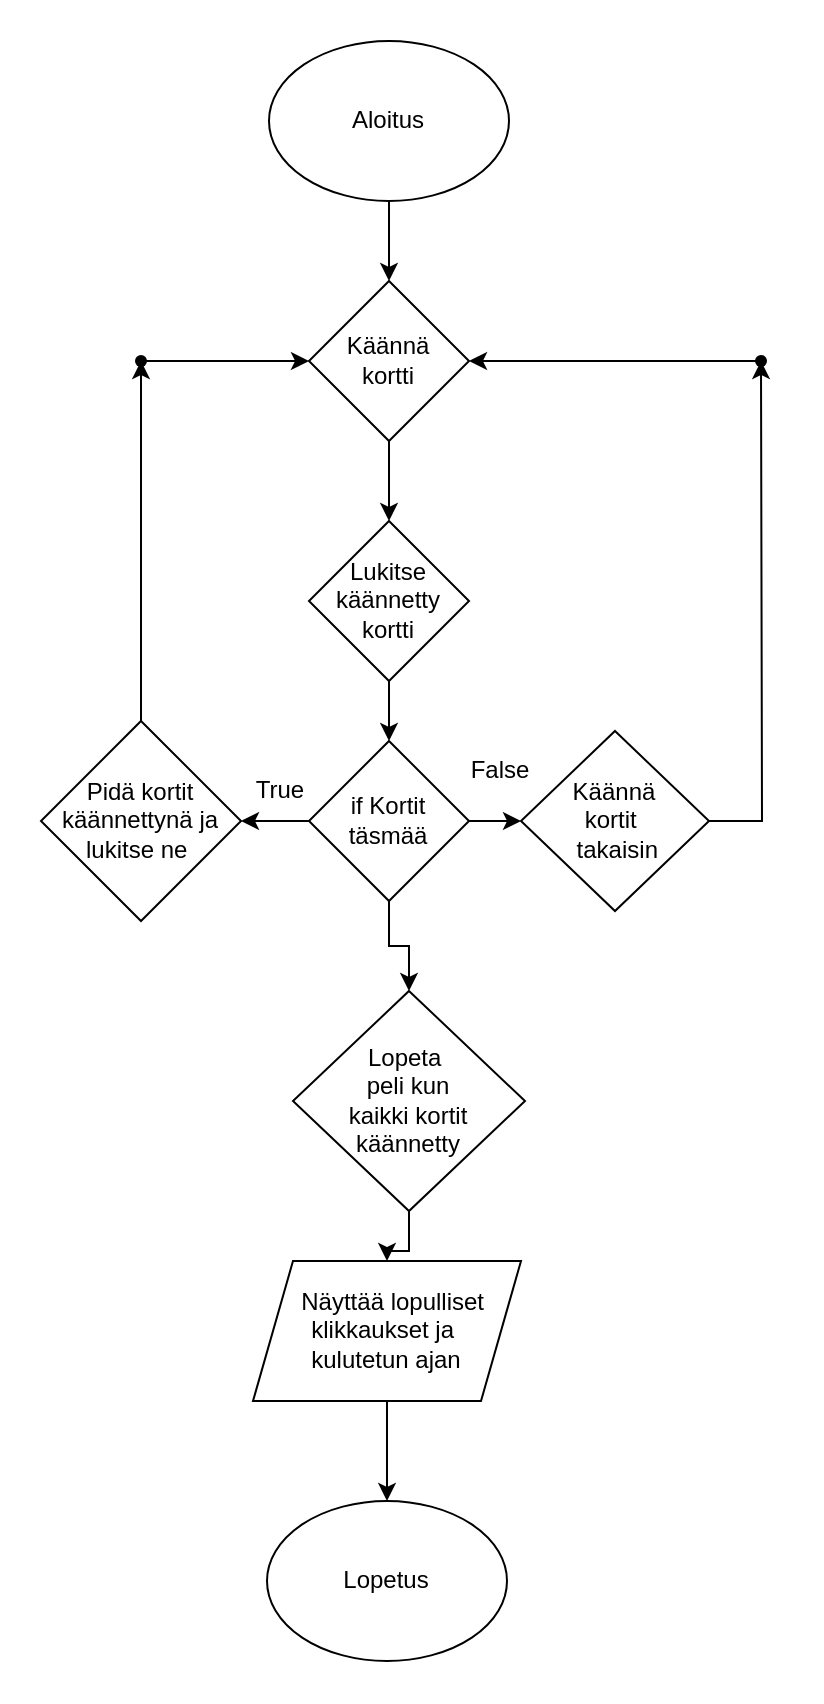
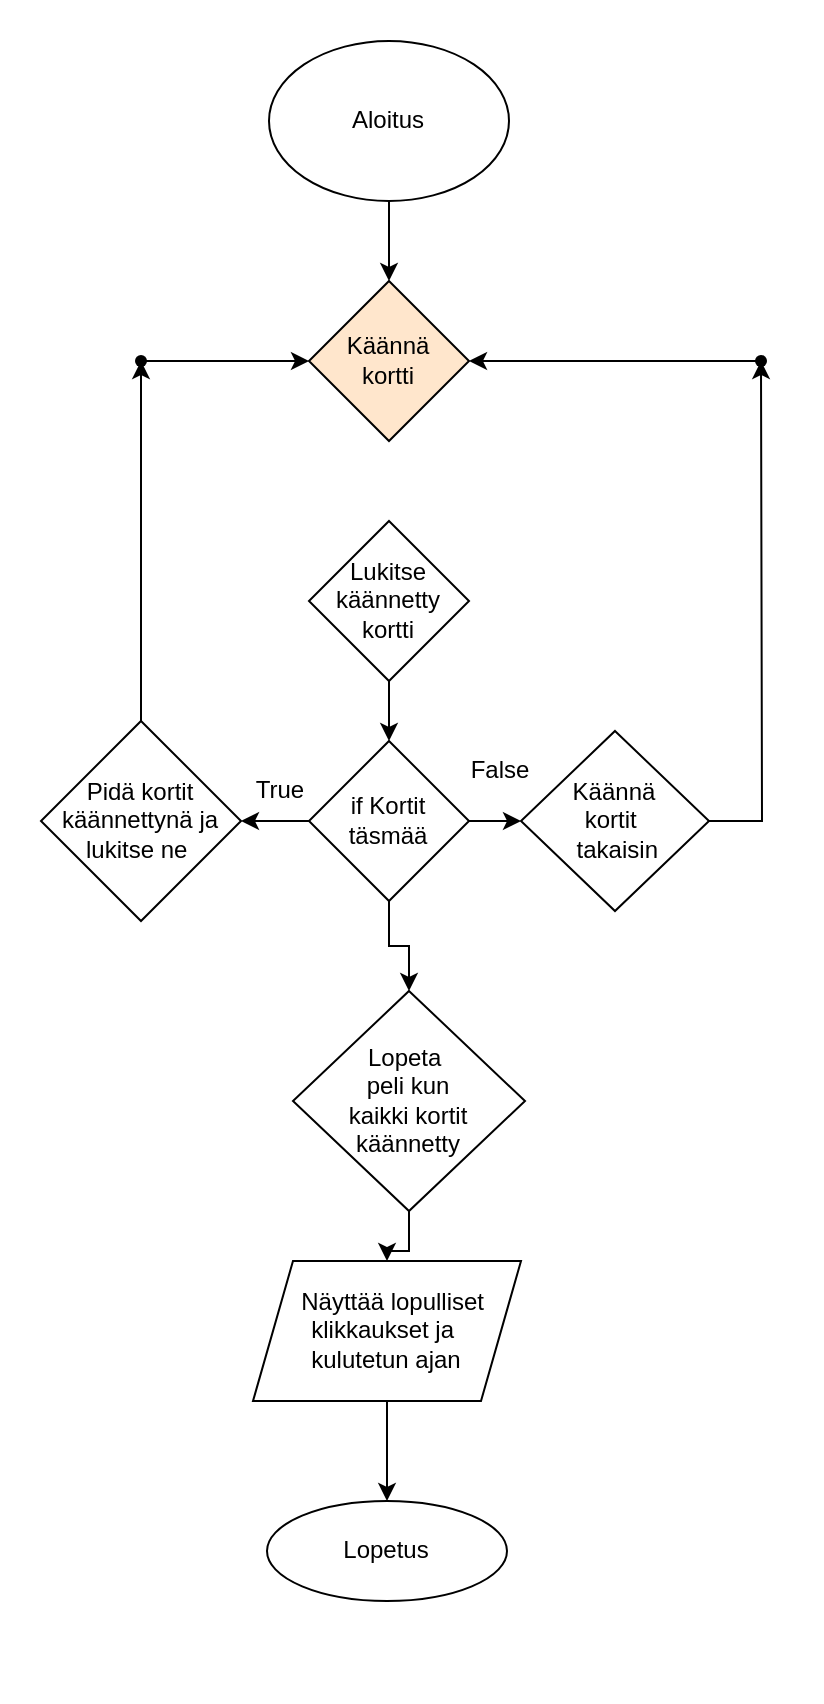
(389, 361) -> (389, 361)
(389, 474) -> none
(387, 1581) -> (387, 1551)
